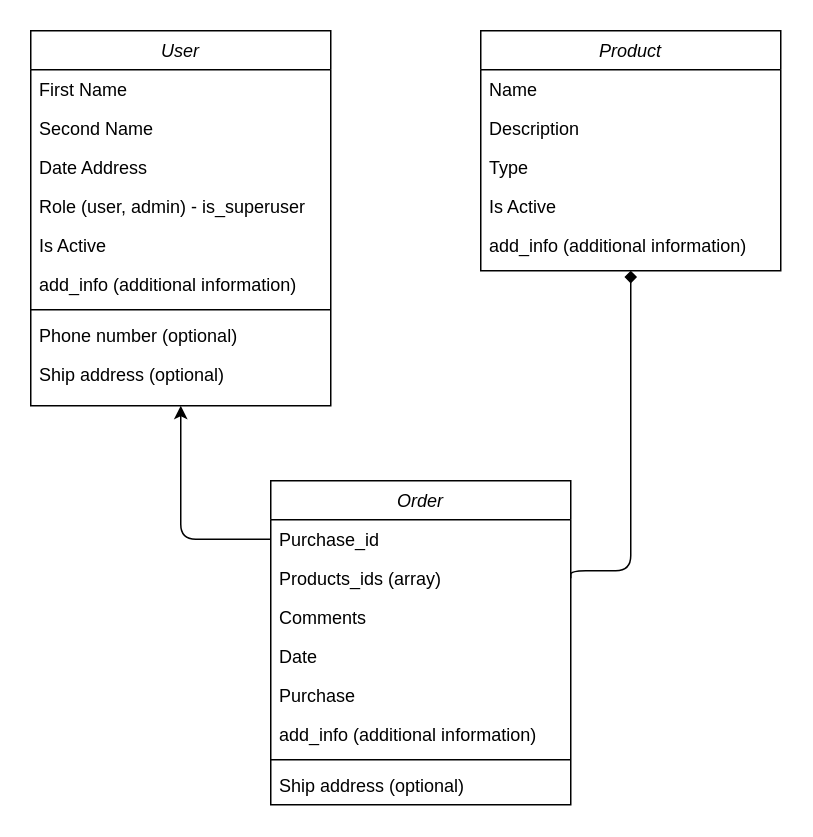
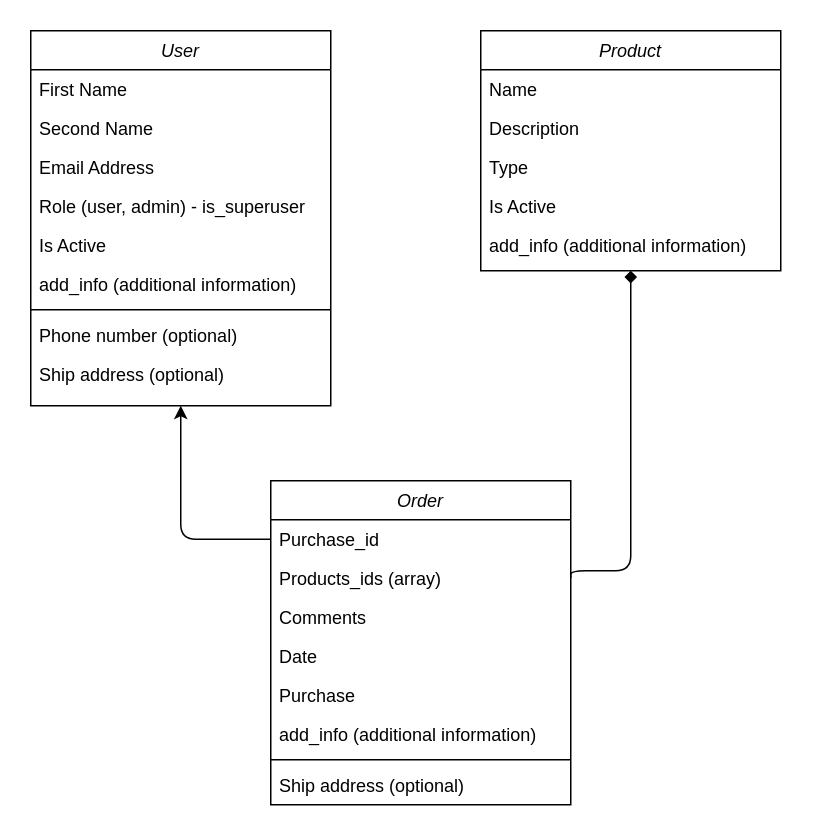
(97, 168) -> (98, 168)
